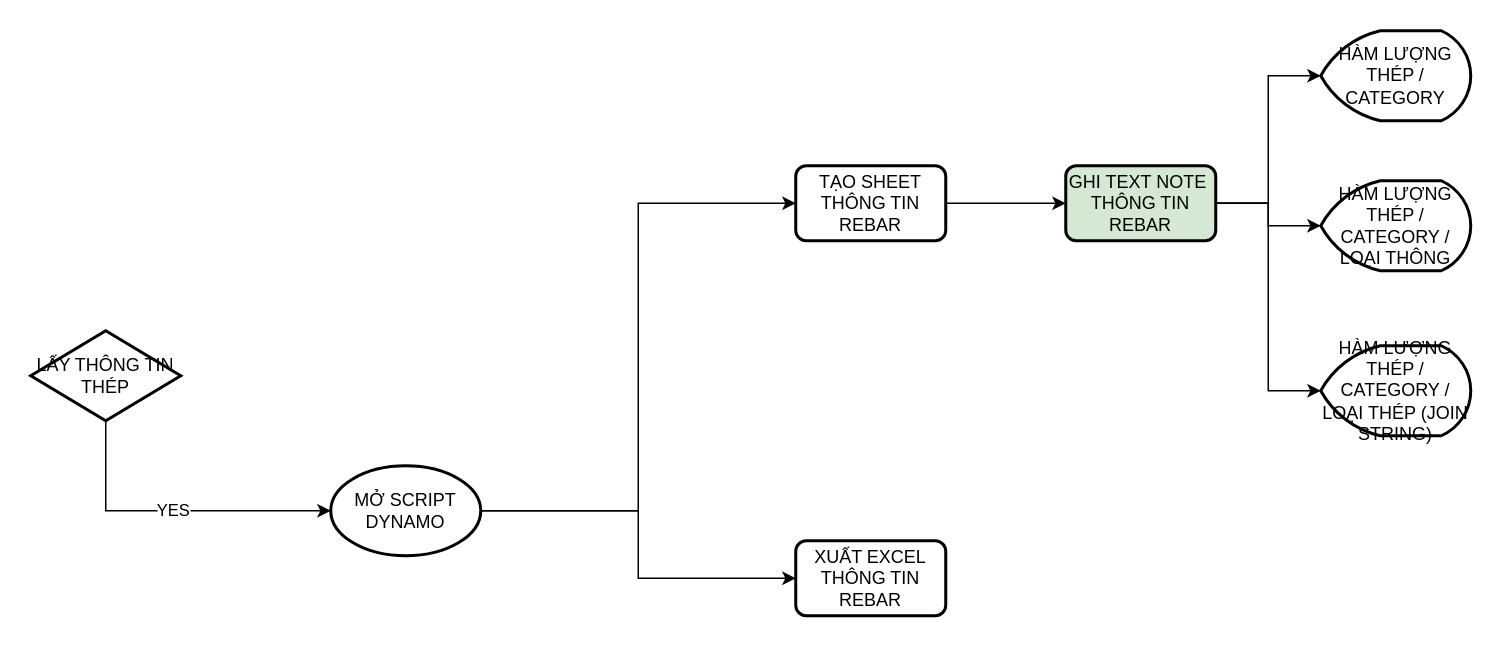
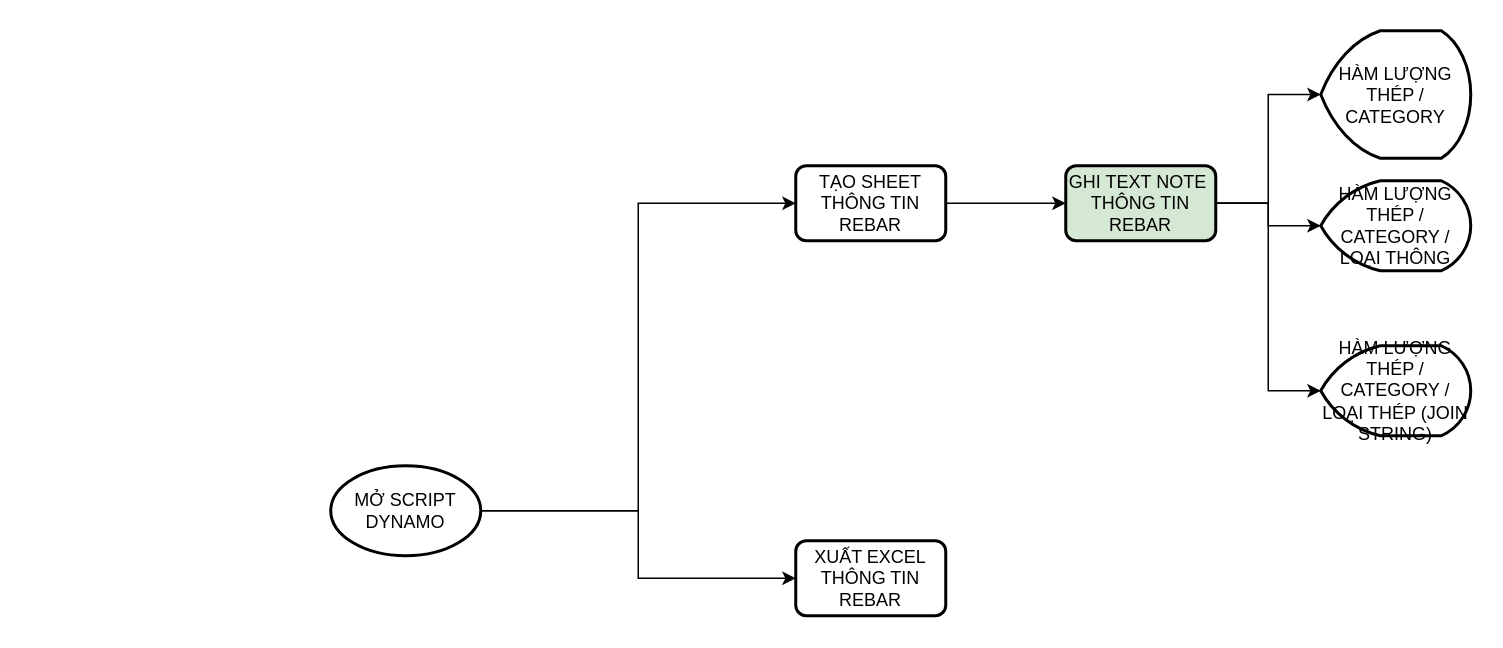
(1396, 76) -> (1396, 95)
(106, 376) -> none
(168, 511) -> none
